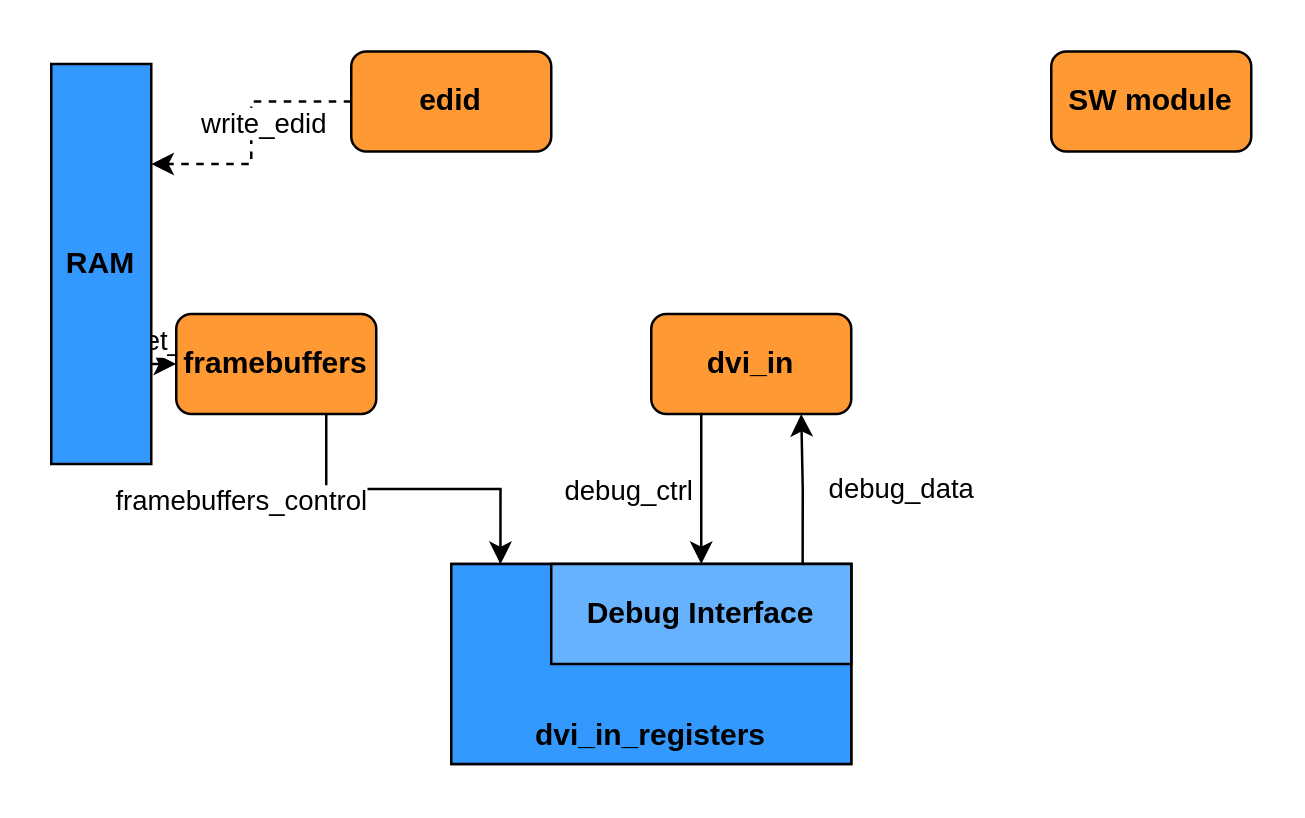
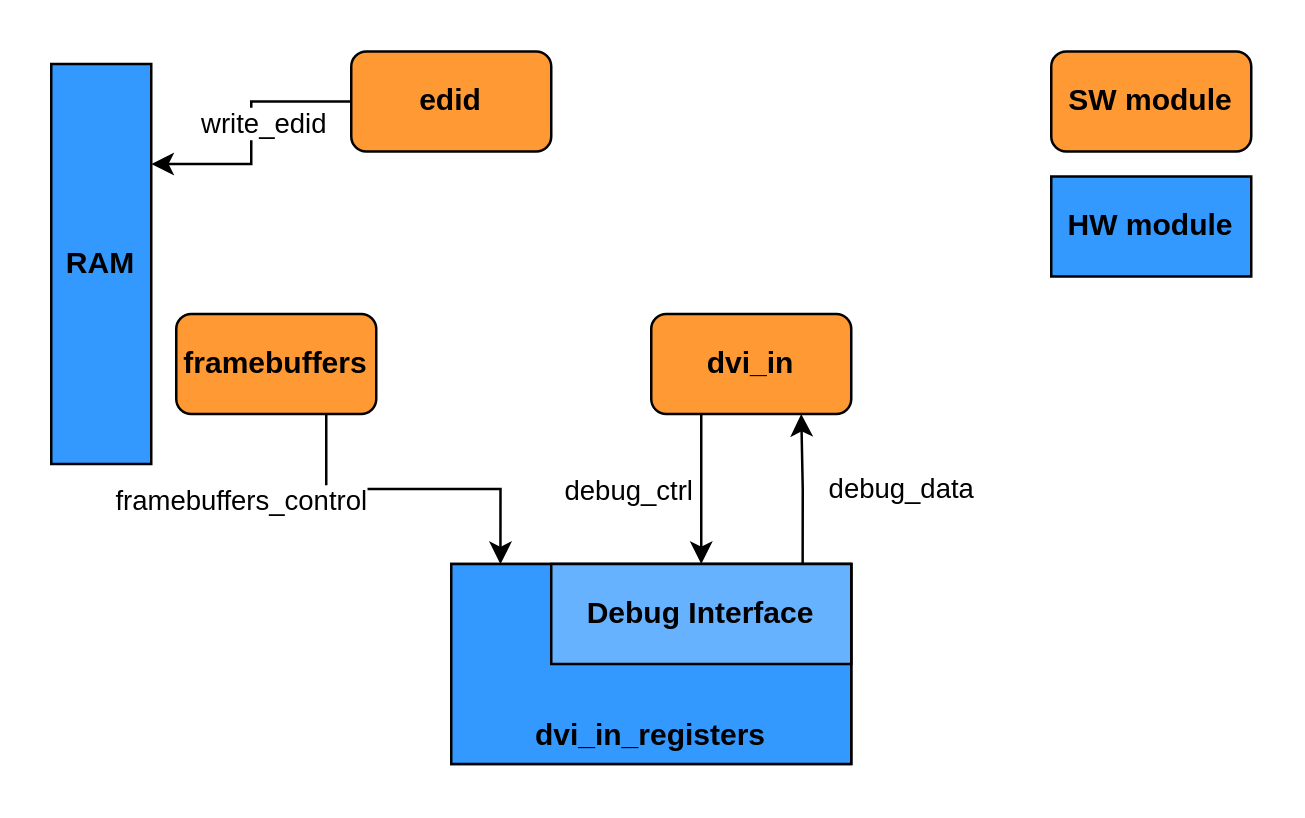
(223, 164) -> (223, 164)
none -> (1151, 226)
(155, 364) -> none
